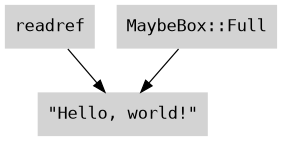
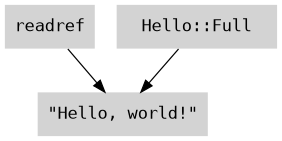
(197, 27) -> (197, 27)
